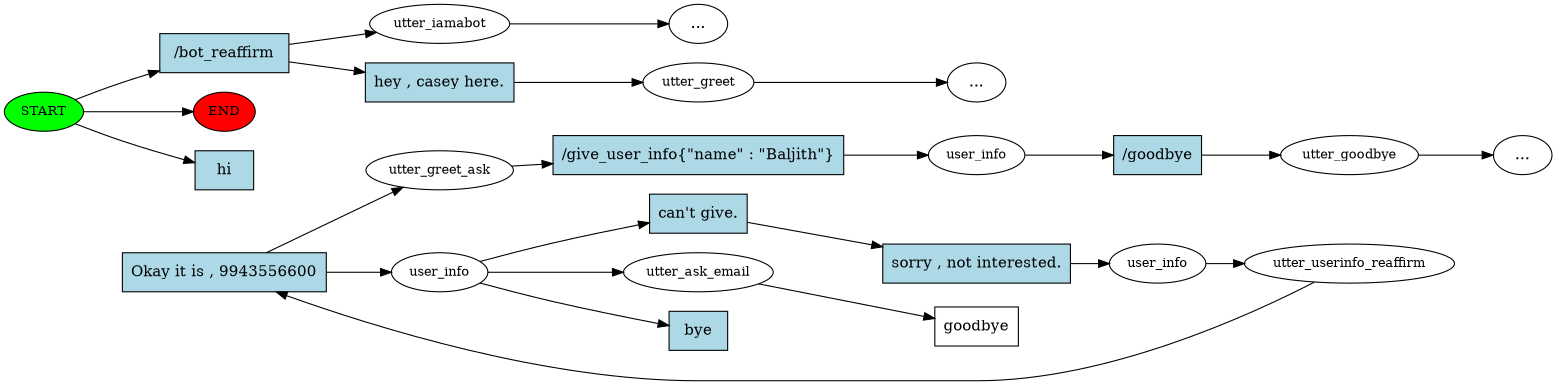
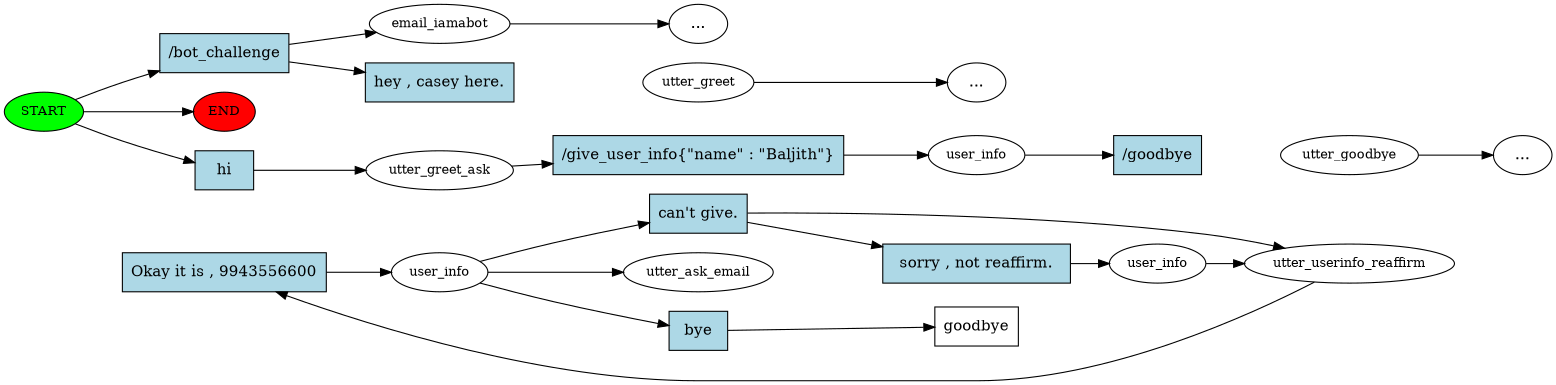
(440, 24) -> (440, 24)
(224, 53) -> (224, 53)
(573, 82) -> none
(1236, 155) -> none
none -> (1011, 218)
(330, 222) -> (304, 170)
(977, 264) -> (977, 264)
(841, 300) -> (826, 329)
